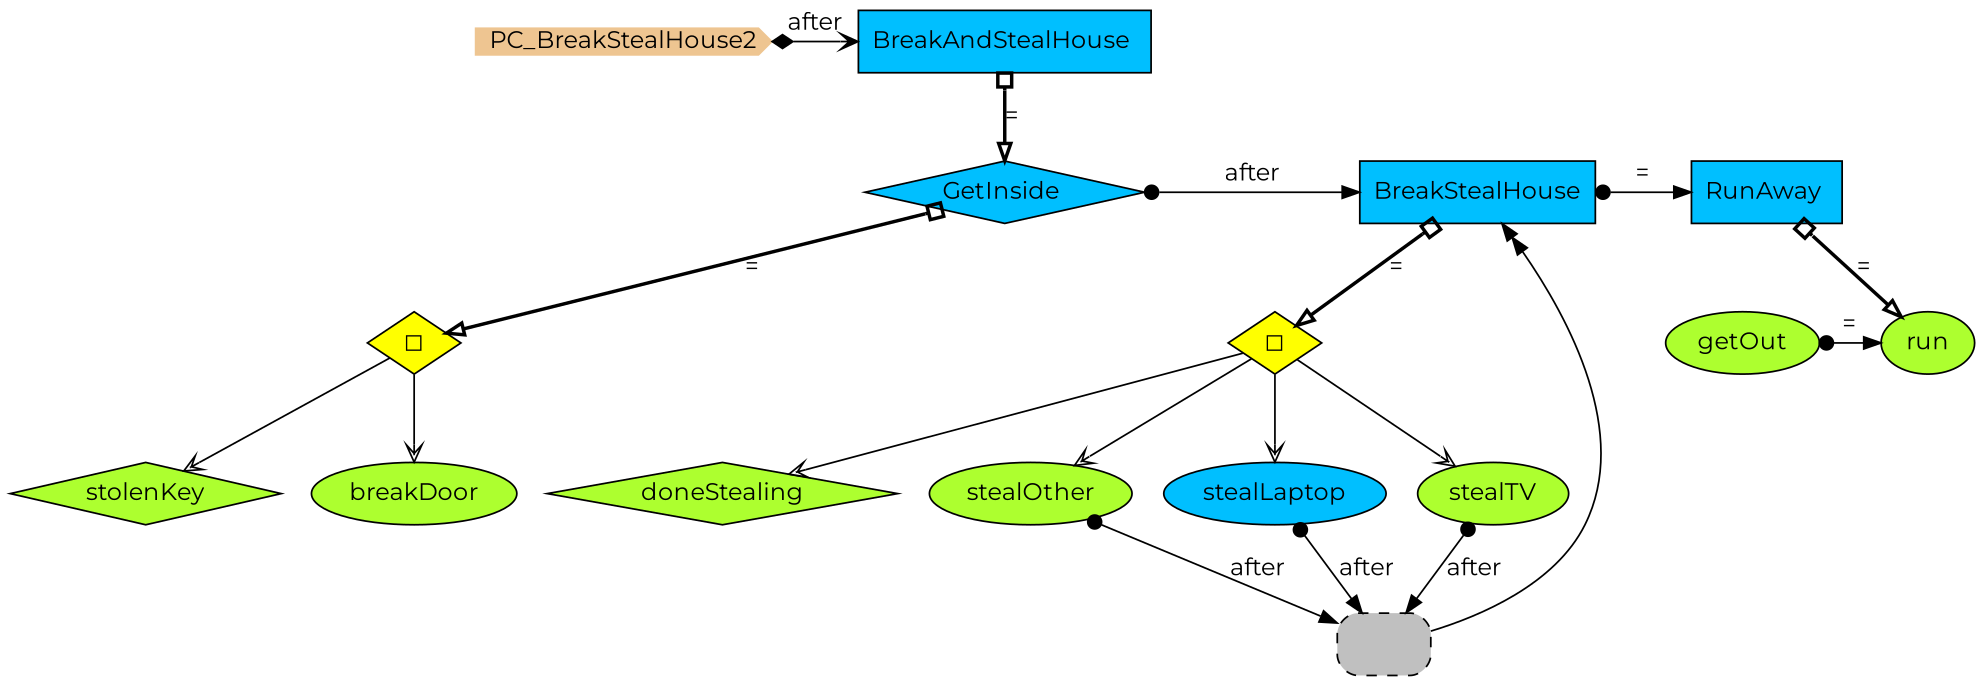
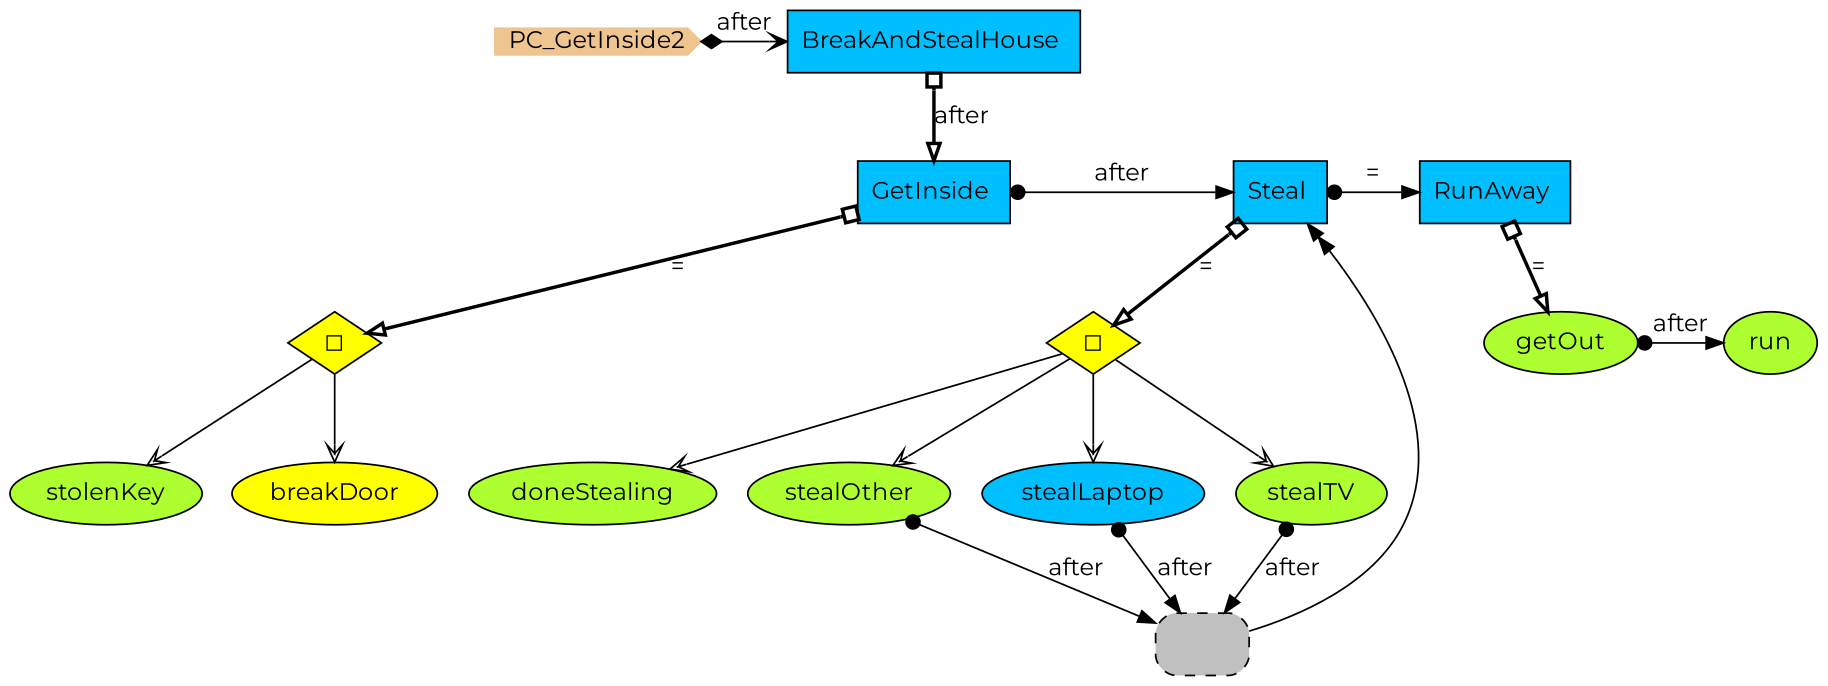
(624, 42) -> (598, 42)
(1013, 117) -> (962, 117)
(1005, 192) -> (934, 192)
(1478, 192) -> (1280, 192)
(1850, 270) -> (1528, 268)
(1850, 325) -> (1681, 325)
(146, 494) -> (106, 494)
(414, 494) -> (335, 494)
(722, 494) -> (593, 494)
